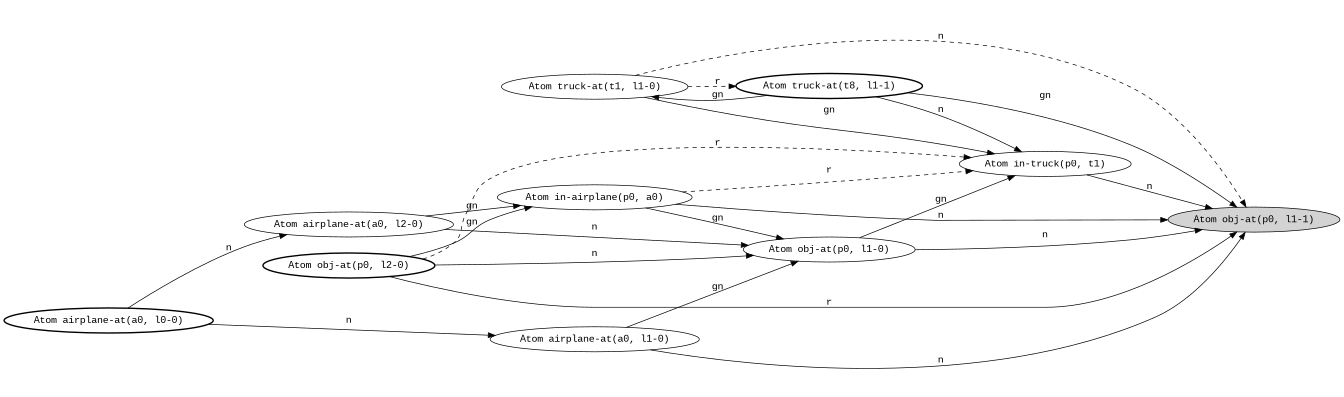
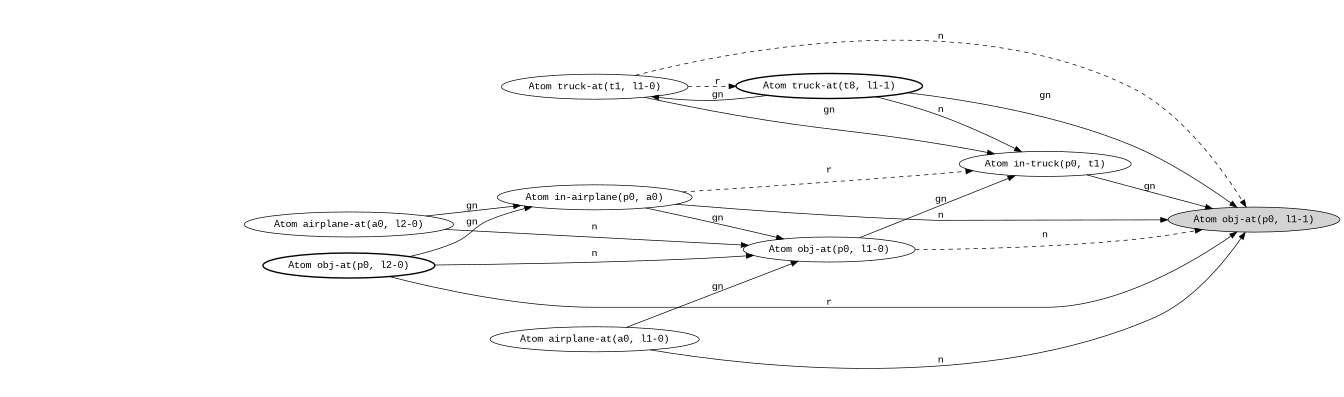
(670, 149) -> none
(1150, 187) -> (1150, 187)
(1055, 245) -> (1055, 245)
(109, 320) -> none
